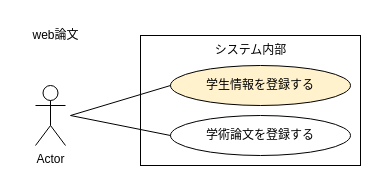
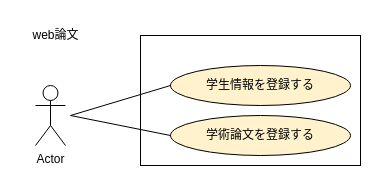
(251, 51) -> none
(261, 136) -> (261, 136)
